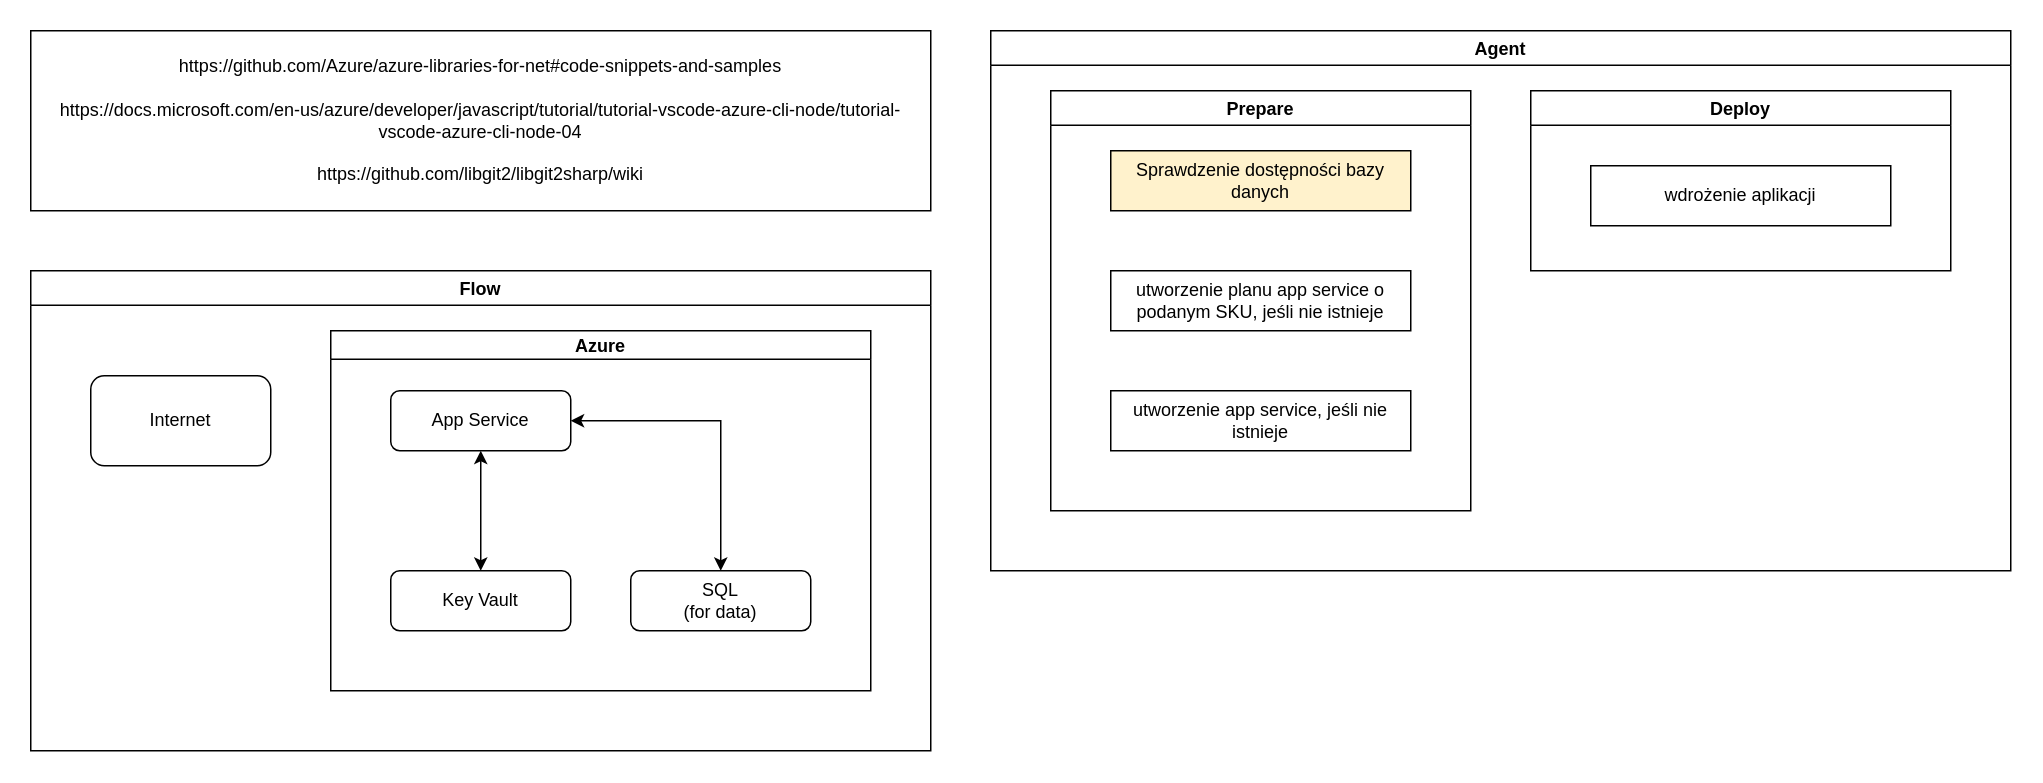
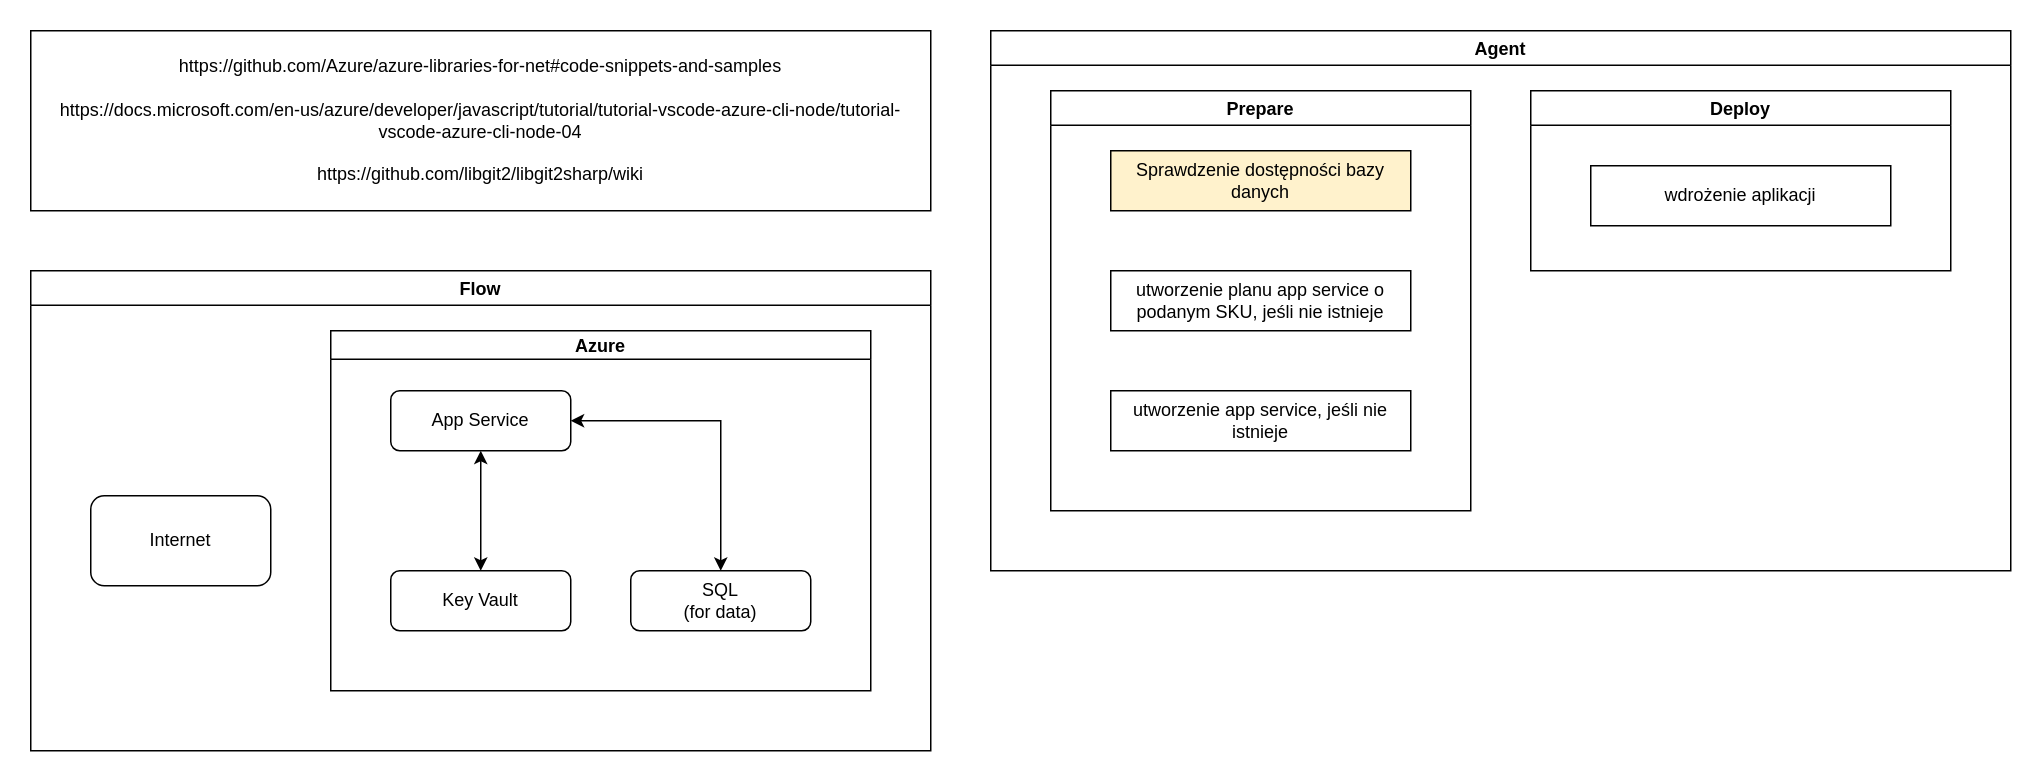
(181, 421) -> (181, 541)
